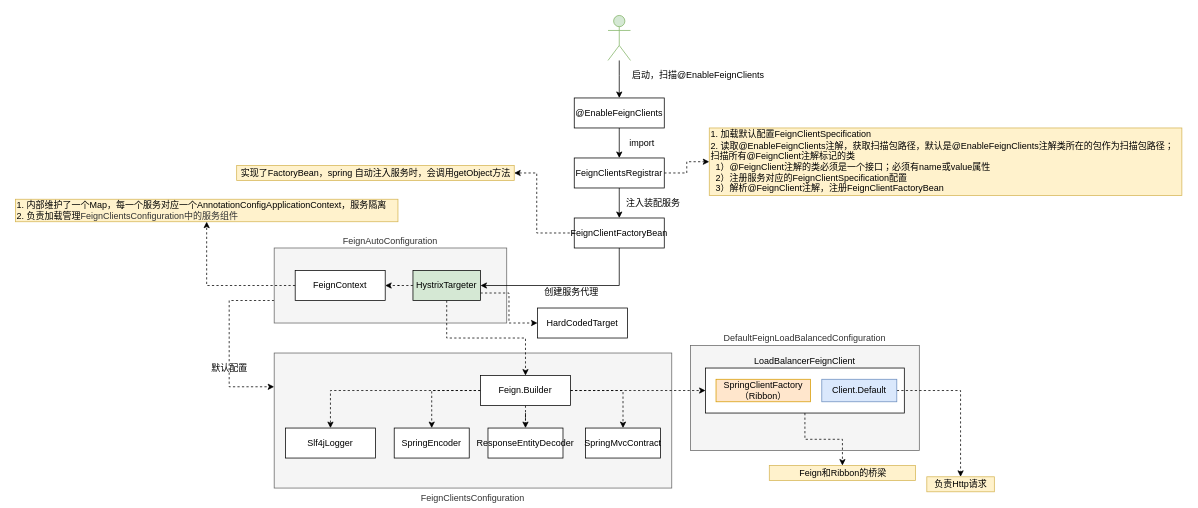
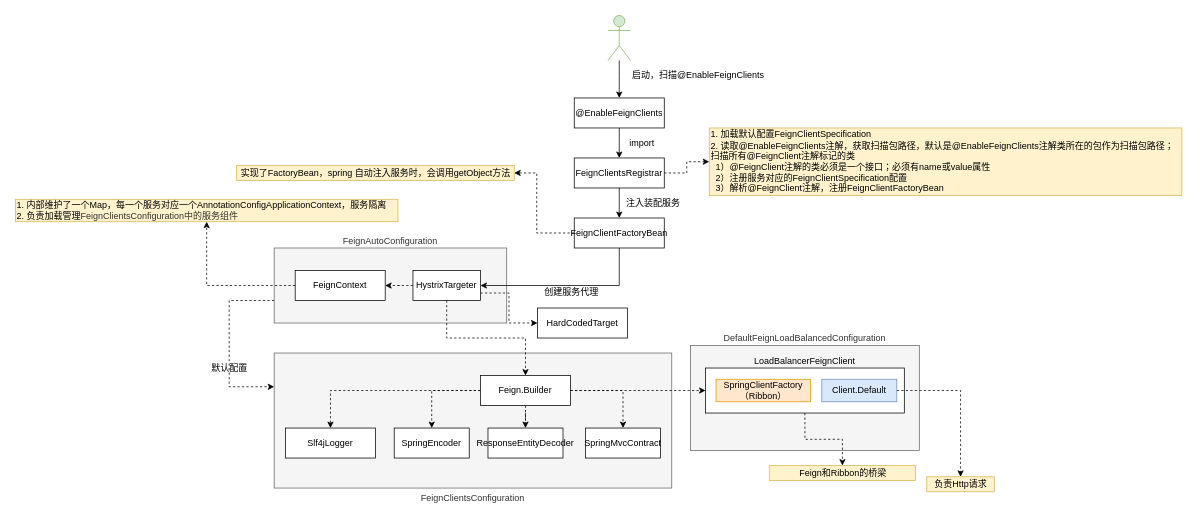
(447, 285) -> (447, 285)
